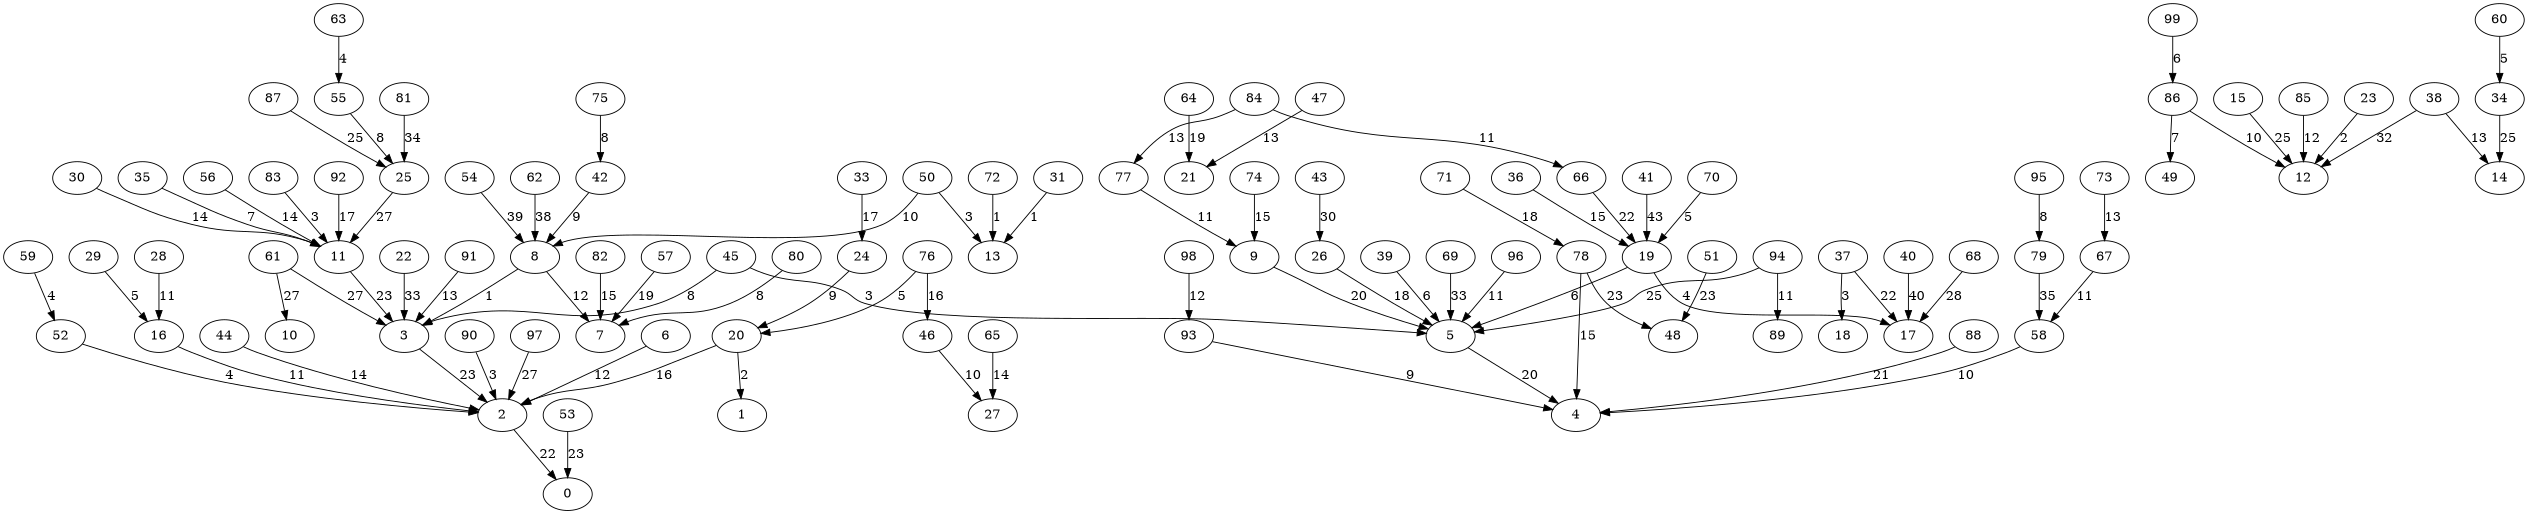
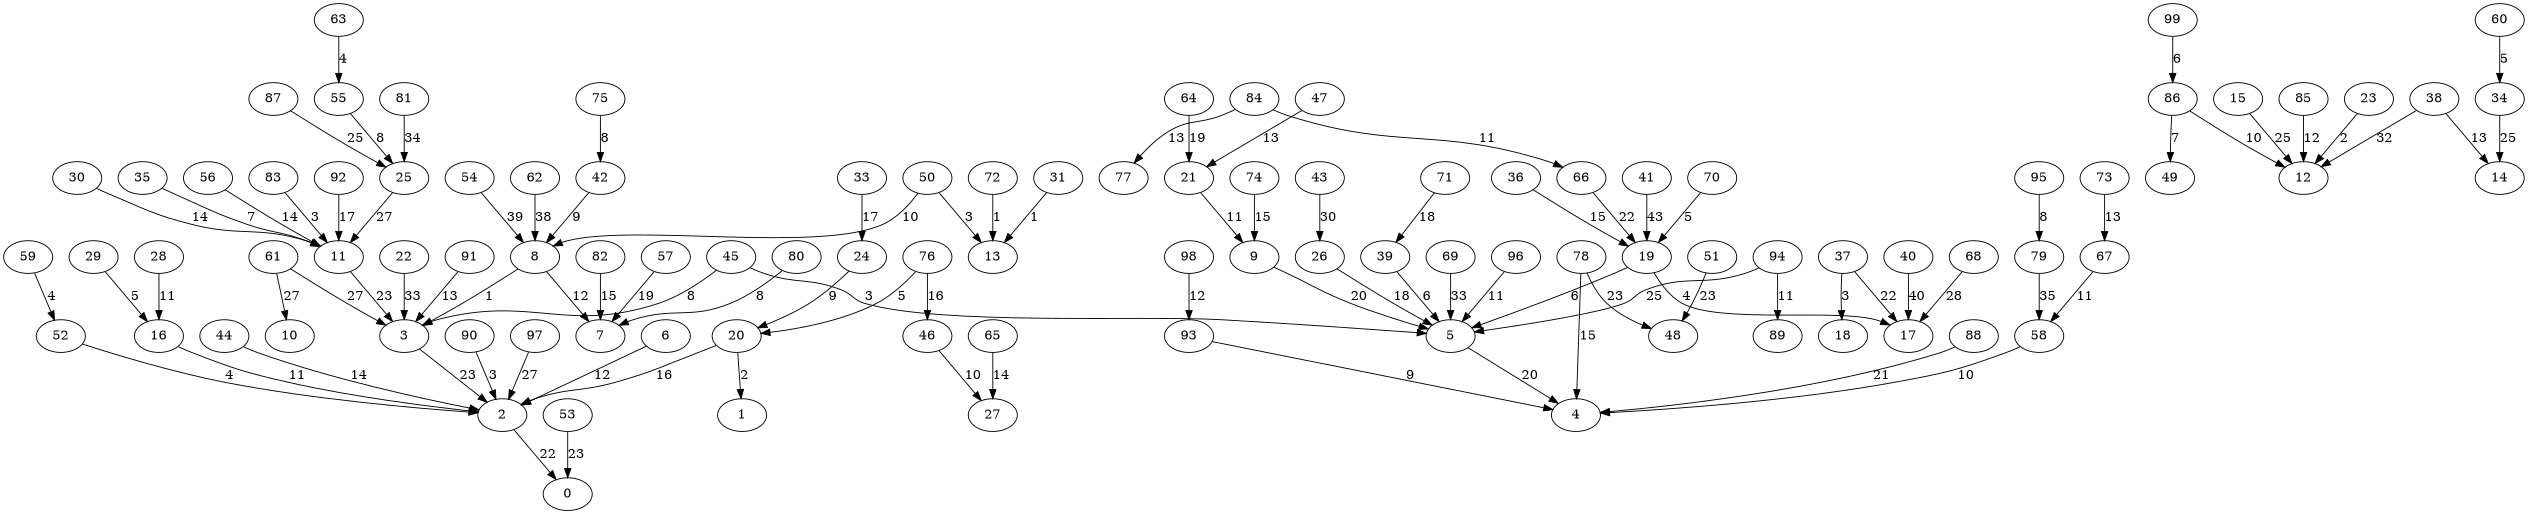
(1509, 215) -> (1418, 214)
(1184, 216) -> (1219, 214)
